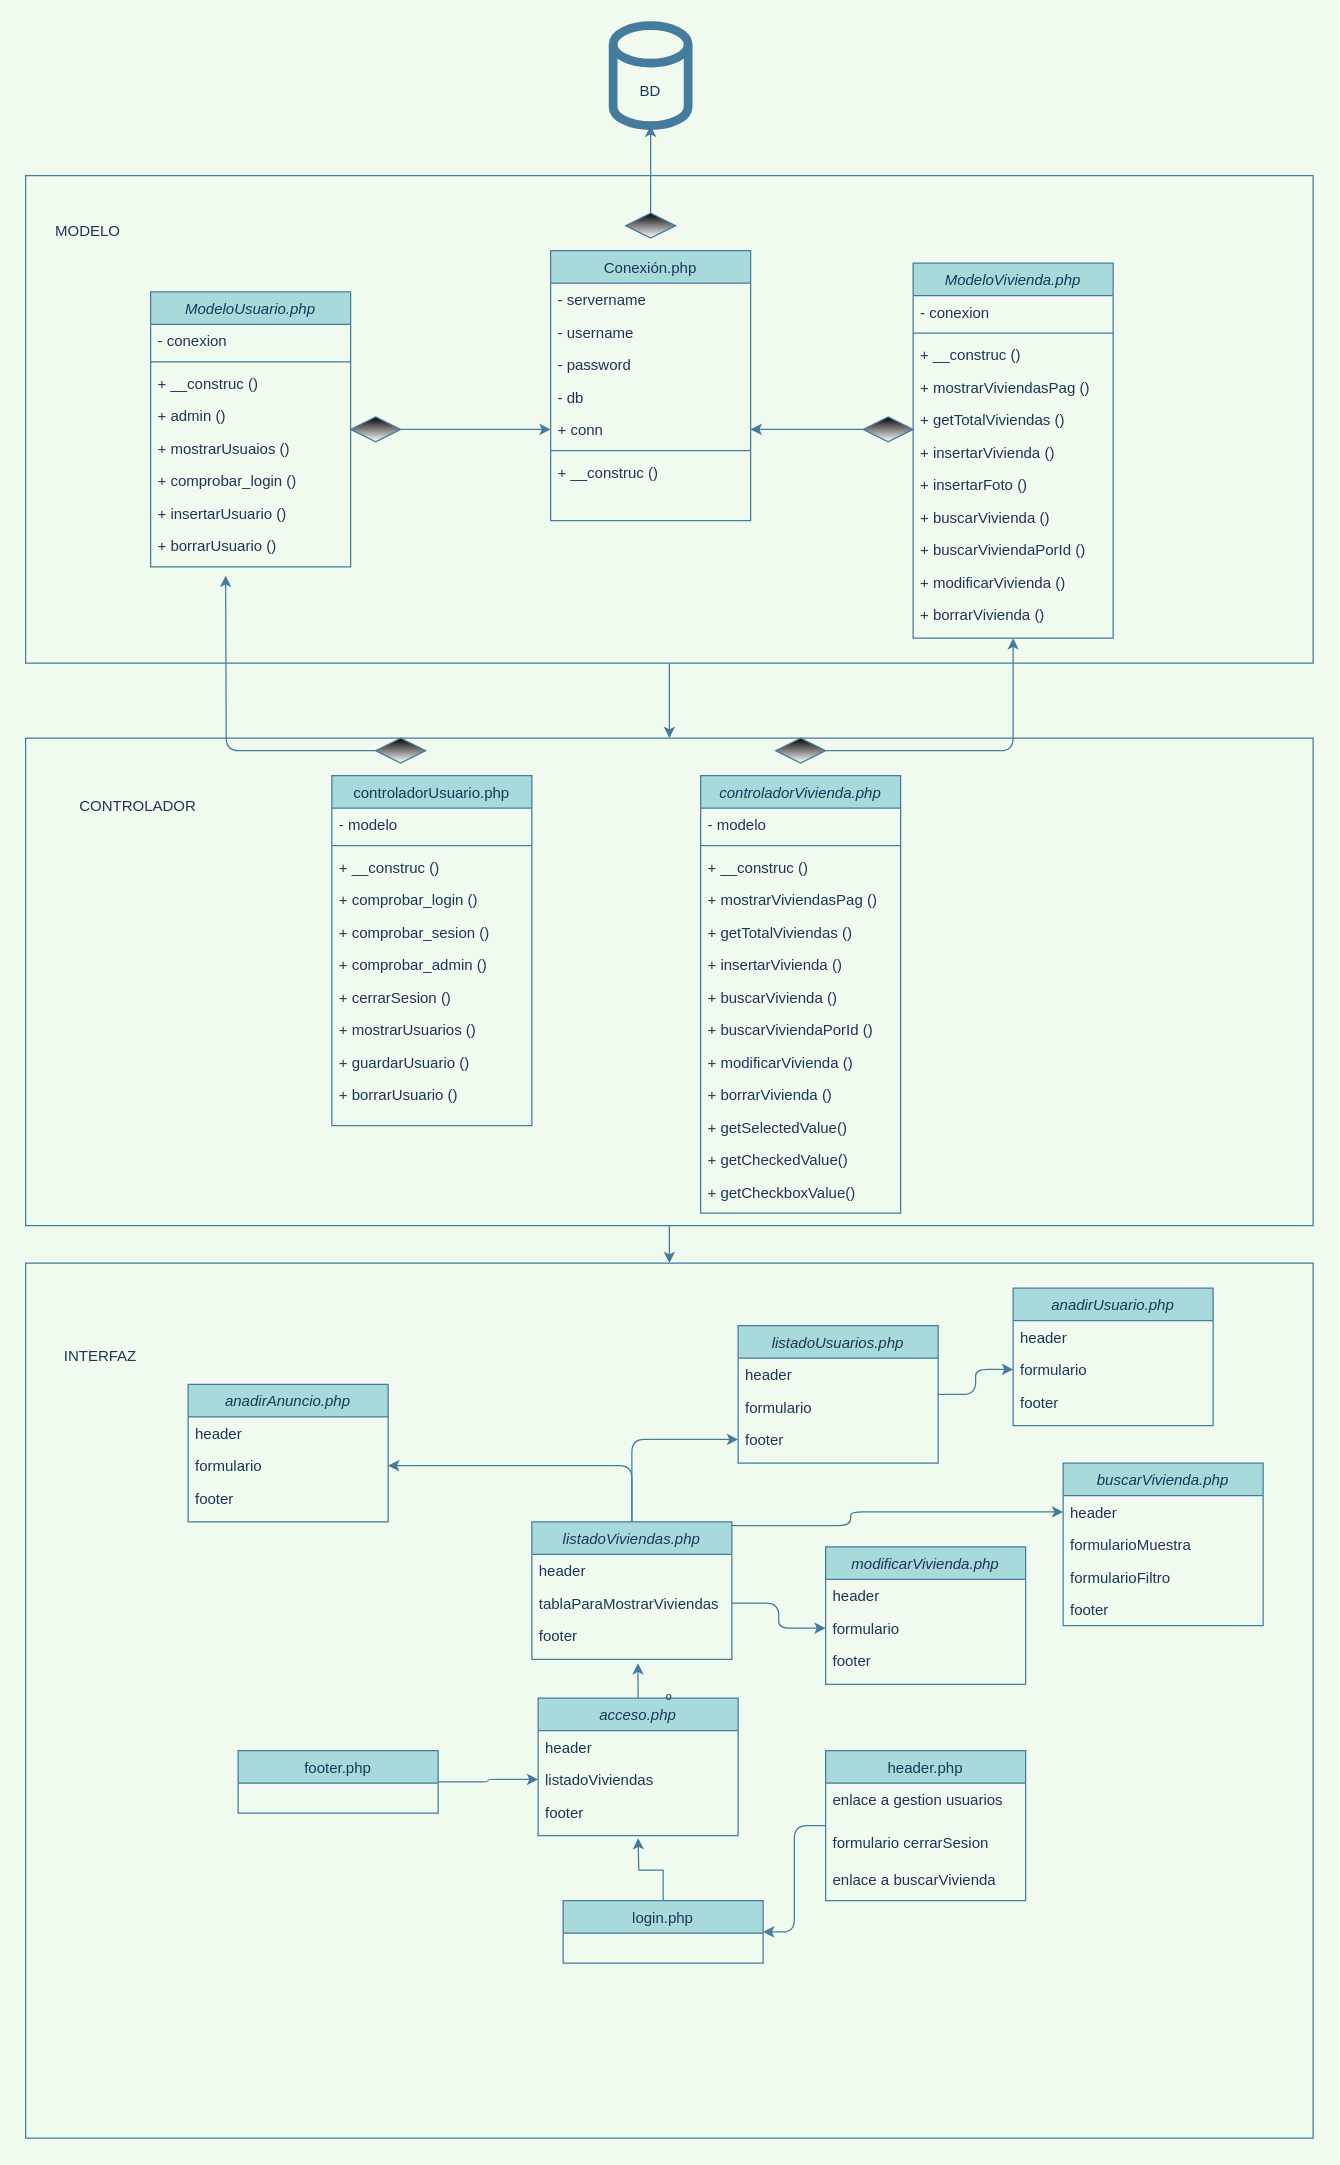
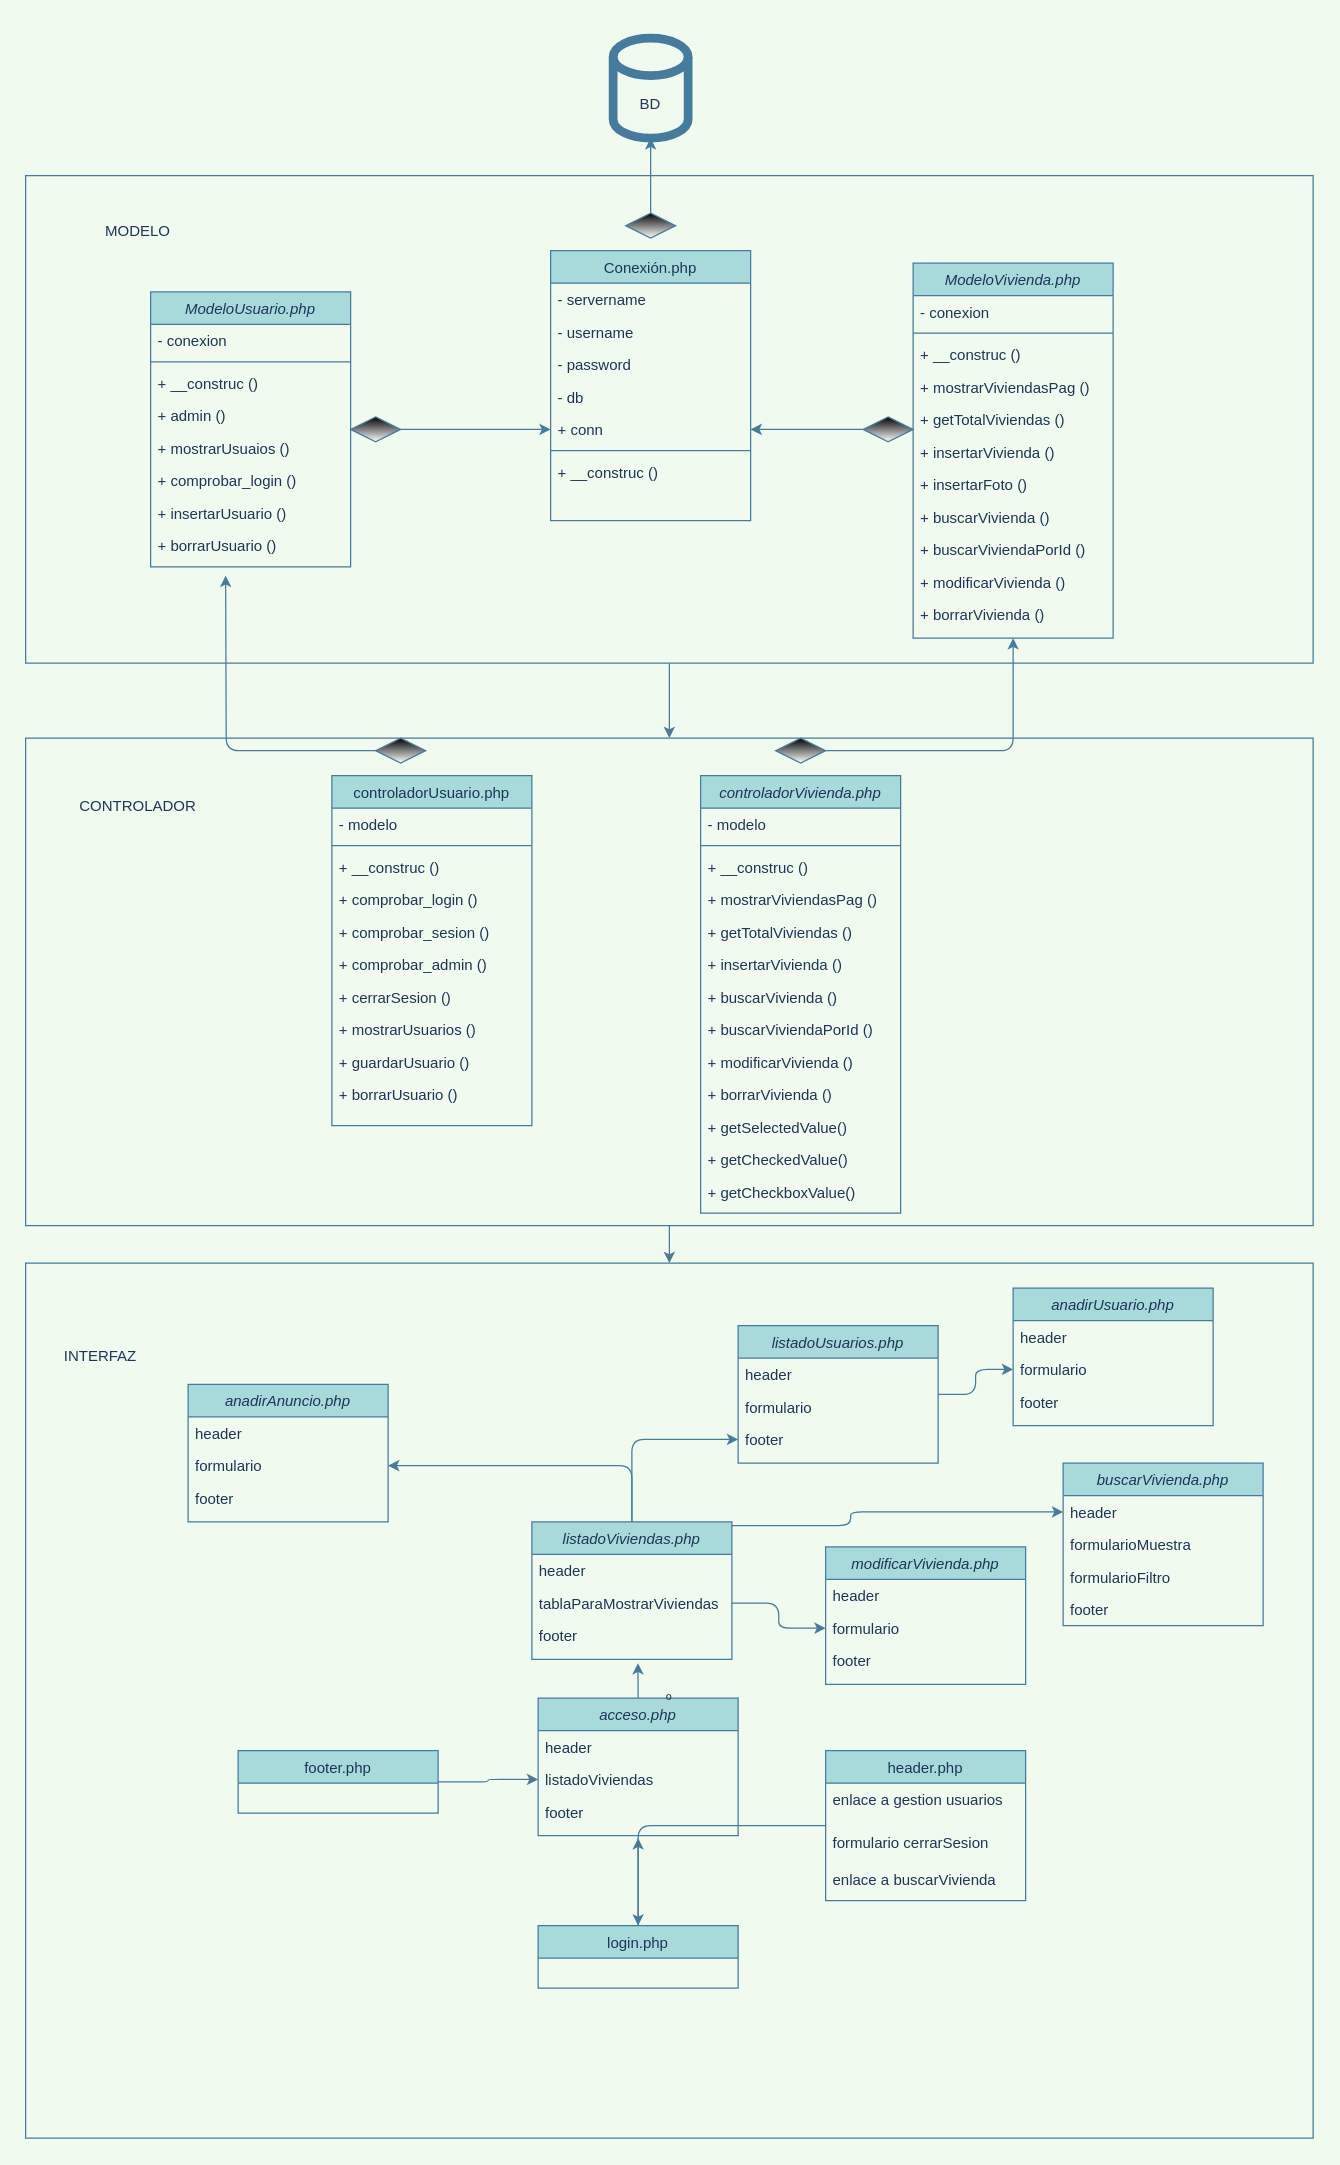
(651, 76) -> (651, 88)
(88, 232) -> (138, 232)
(663, 1932) -> (638, 1957)
